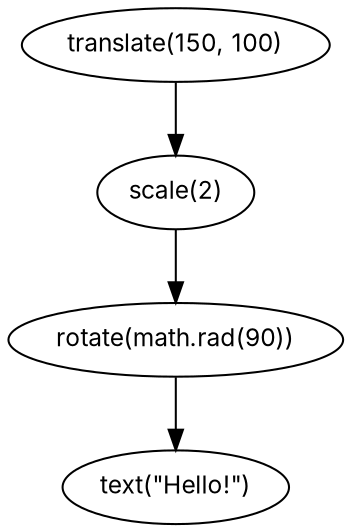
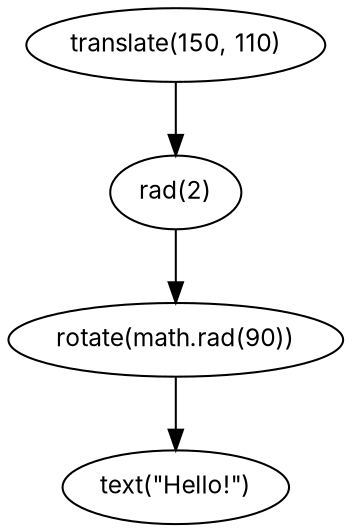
(176, 45) -> (176, 45)
(176, 192) -> (176, 192)
